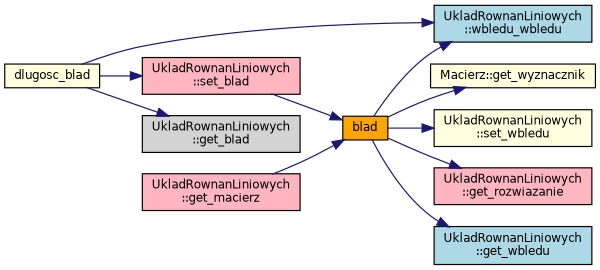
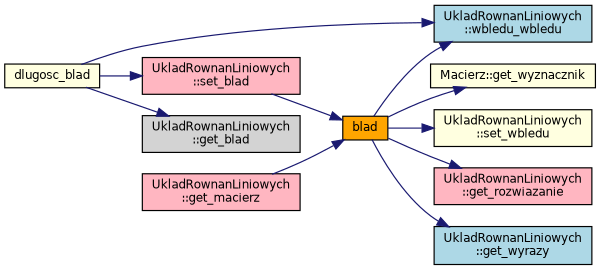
(513, 246) -> (513, 246)
